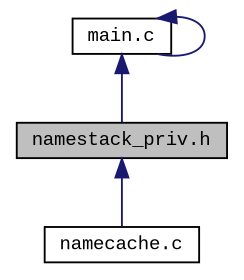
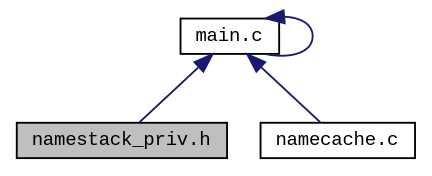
(122, 202) -> (291, 95)
